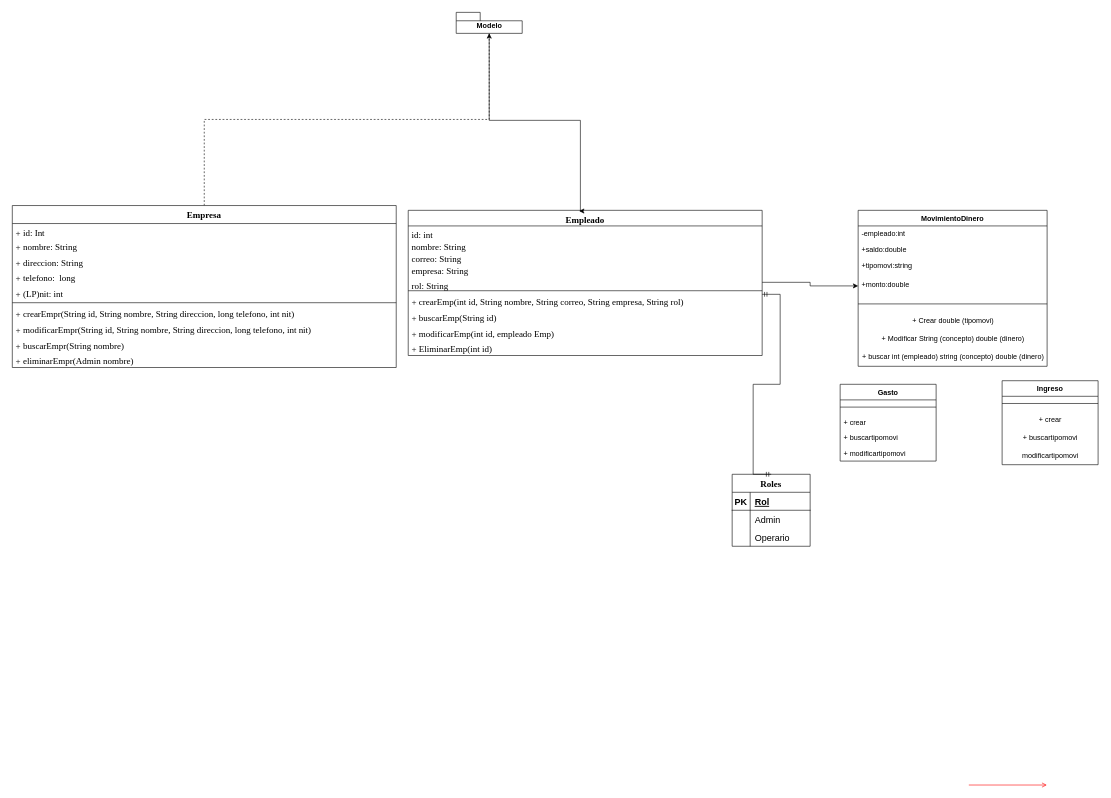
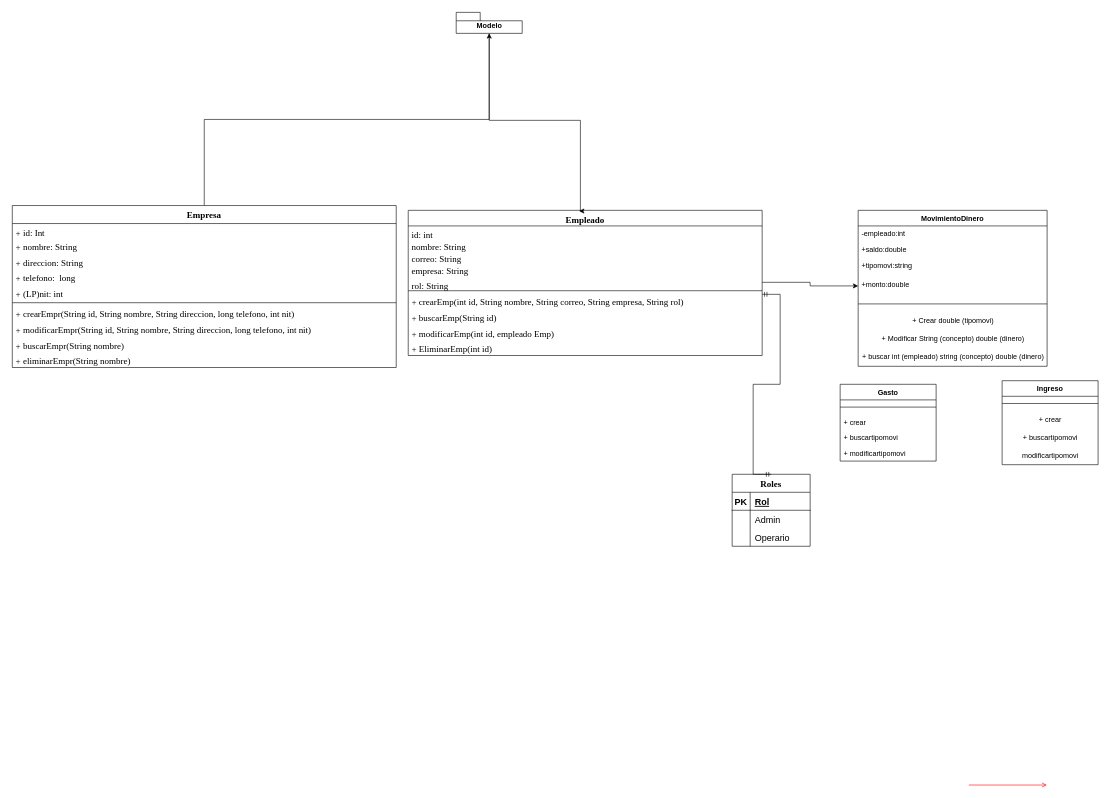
(303, 119) -> (303, 119)
(79, 361) -> (82, 361)
